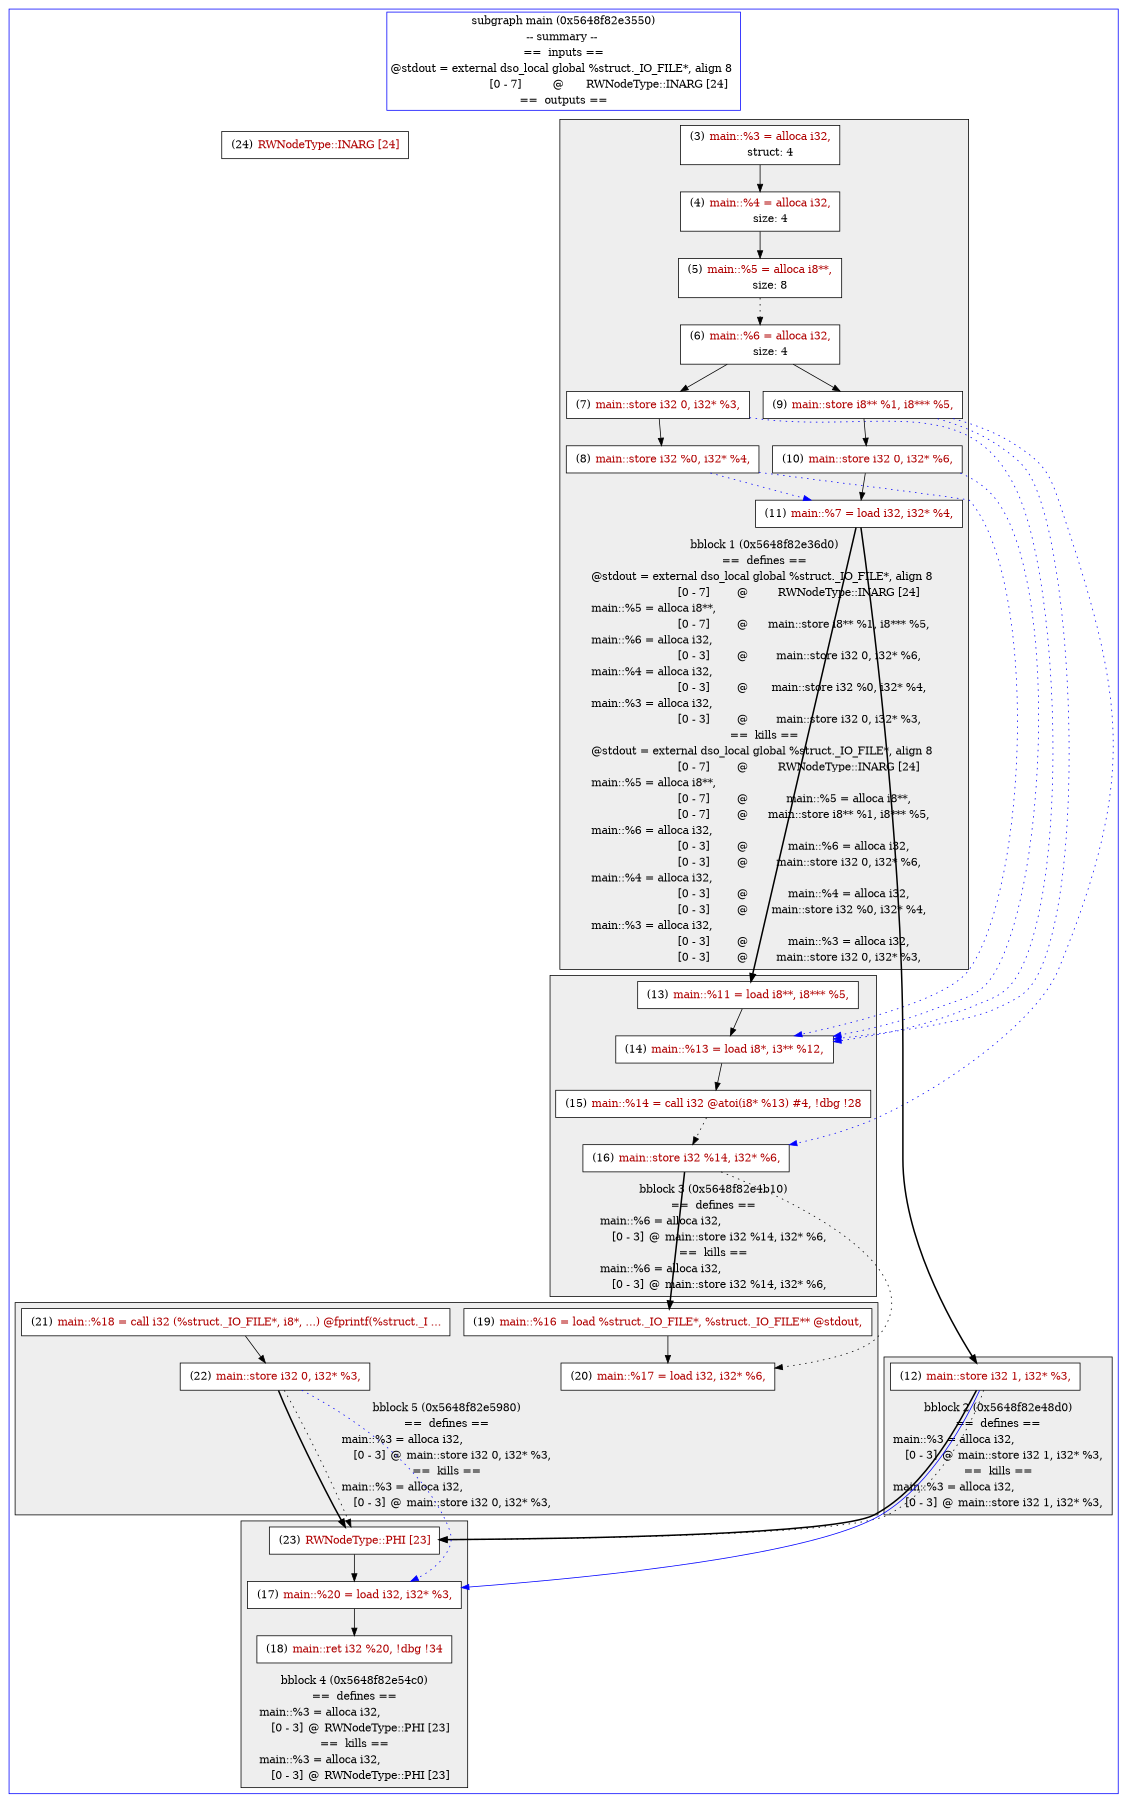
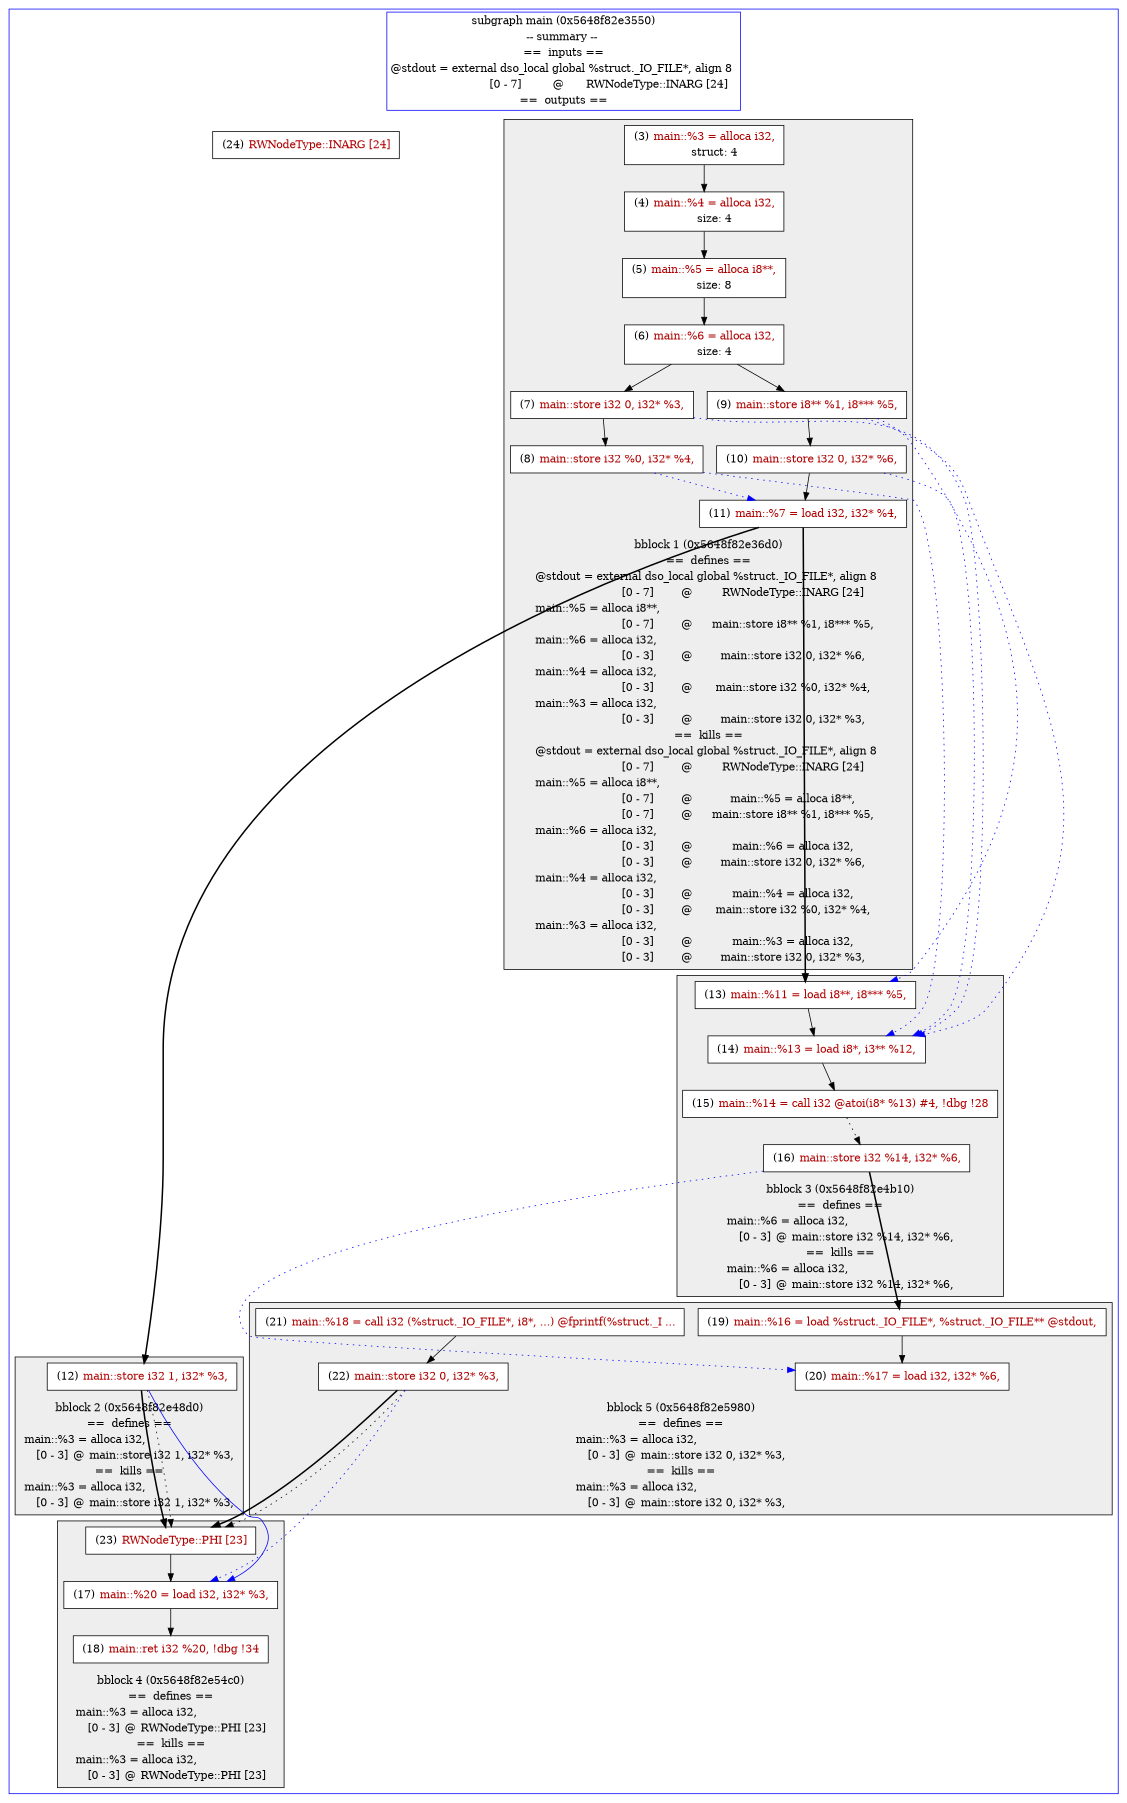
(760, 308) -> (704, 308)
(1104, 826) -> (1016, 695)
(869, 1258) -> (244, 1319)
